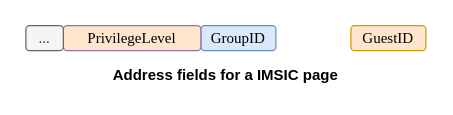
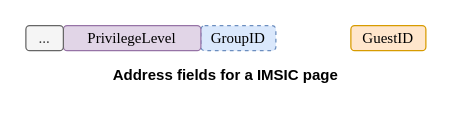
(132, 38) -> (132, 38)
(238, 38) -> (238, 38)
